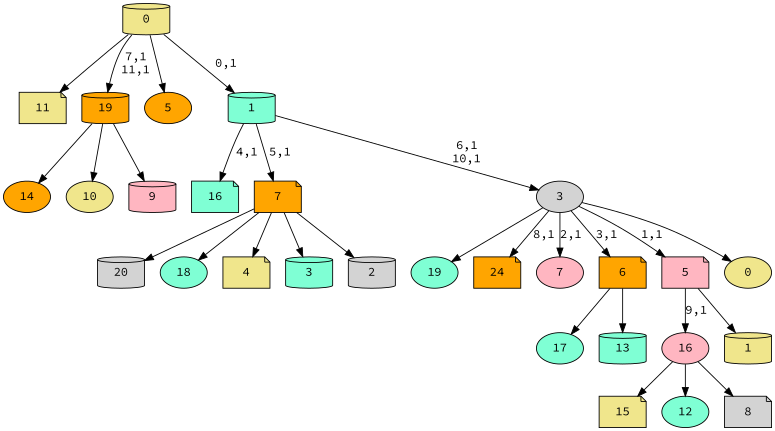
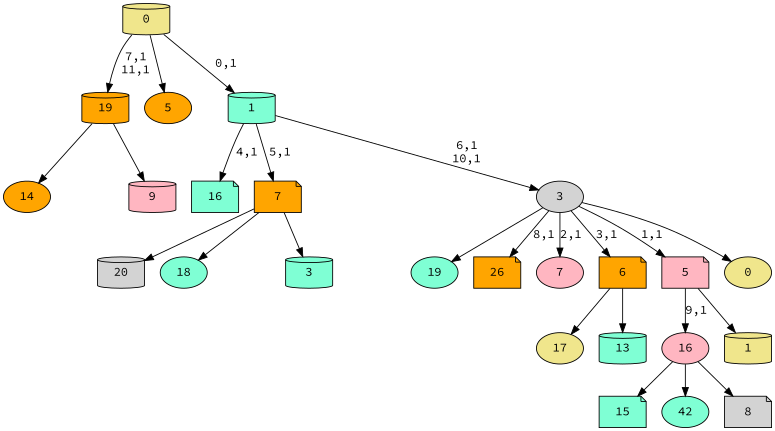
(43, 108) -> none
(90, 197) -> none
(246, 273) -> none
(372, 273) -> none
(497, 273) -> (497, 273)
(560, 348) -> (560, 348)
(623, 412) -> (623, 412)
(685, 412) -> (685, 412)
